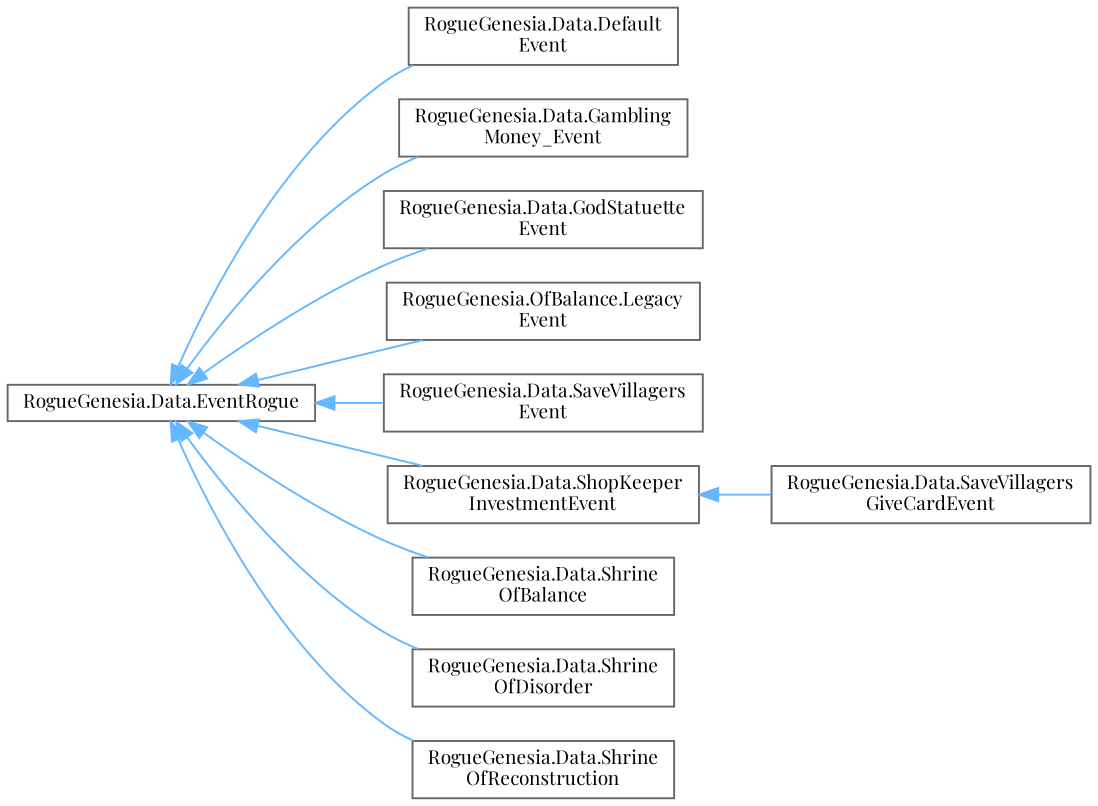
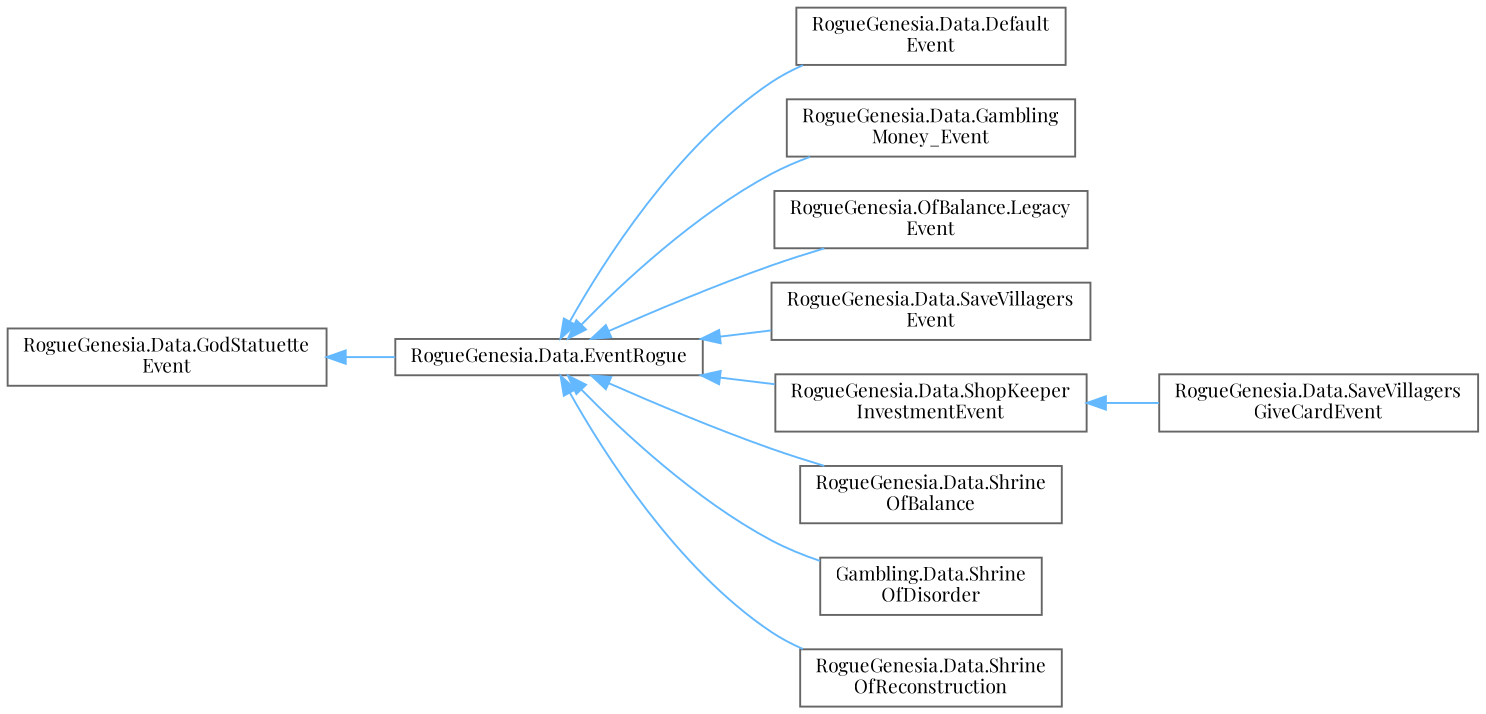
(311, 303) -> (371, 357)
(543, 678) -> (931, 586)
